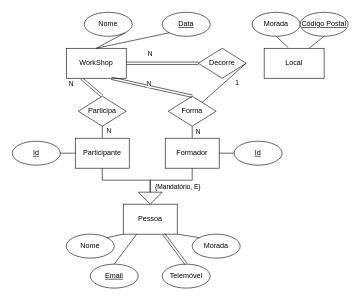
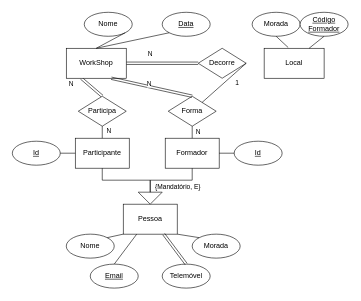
(324, 24) -> (324, 24)
